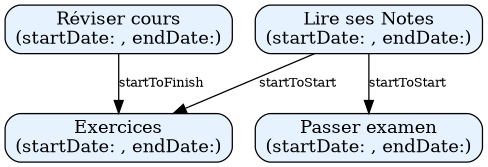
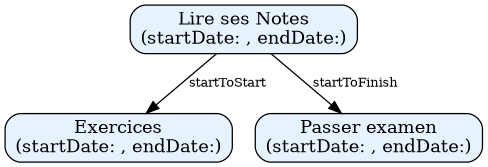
(119, 29) -> none
(408, 84) -> (355, 84)
